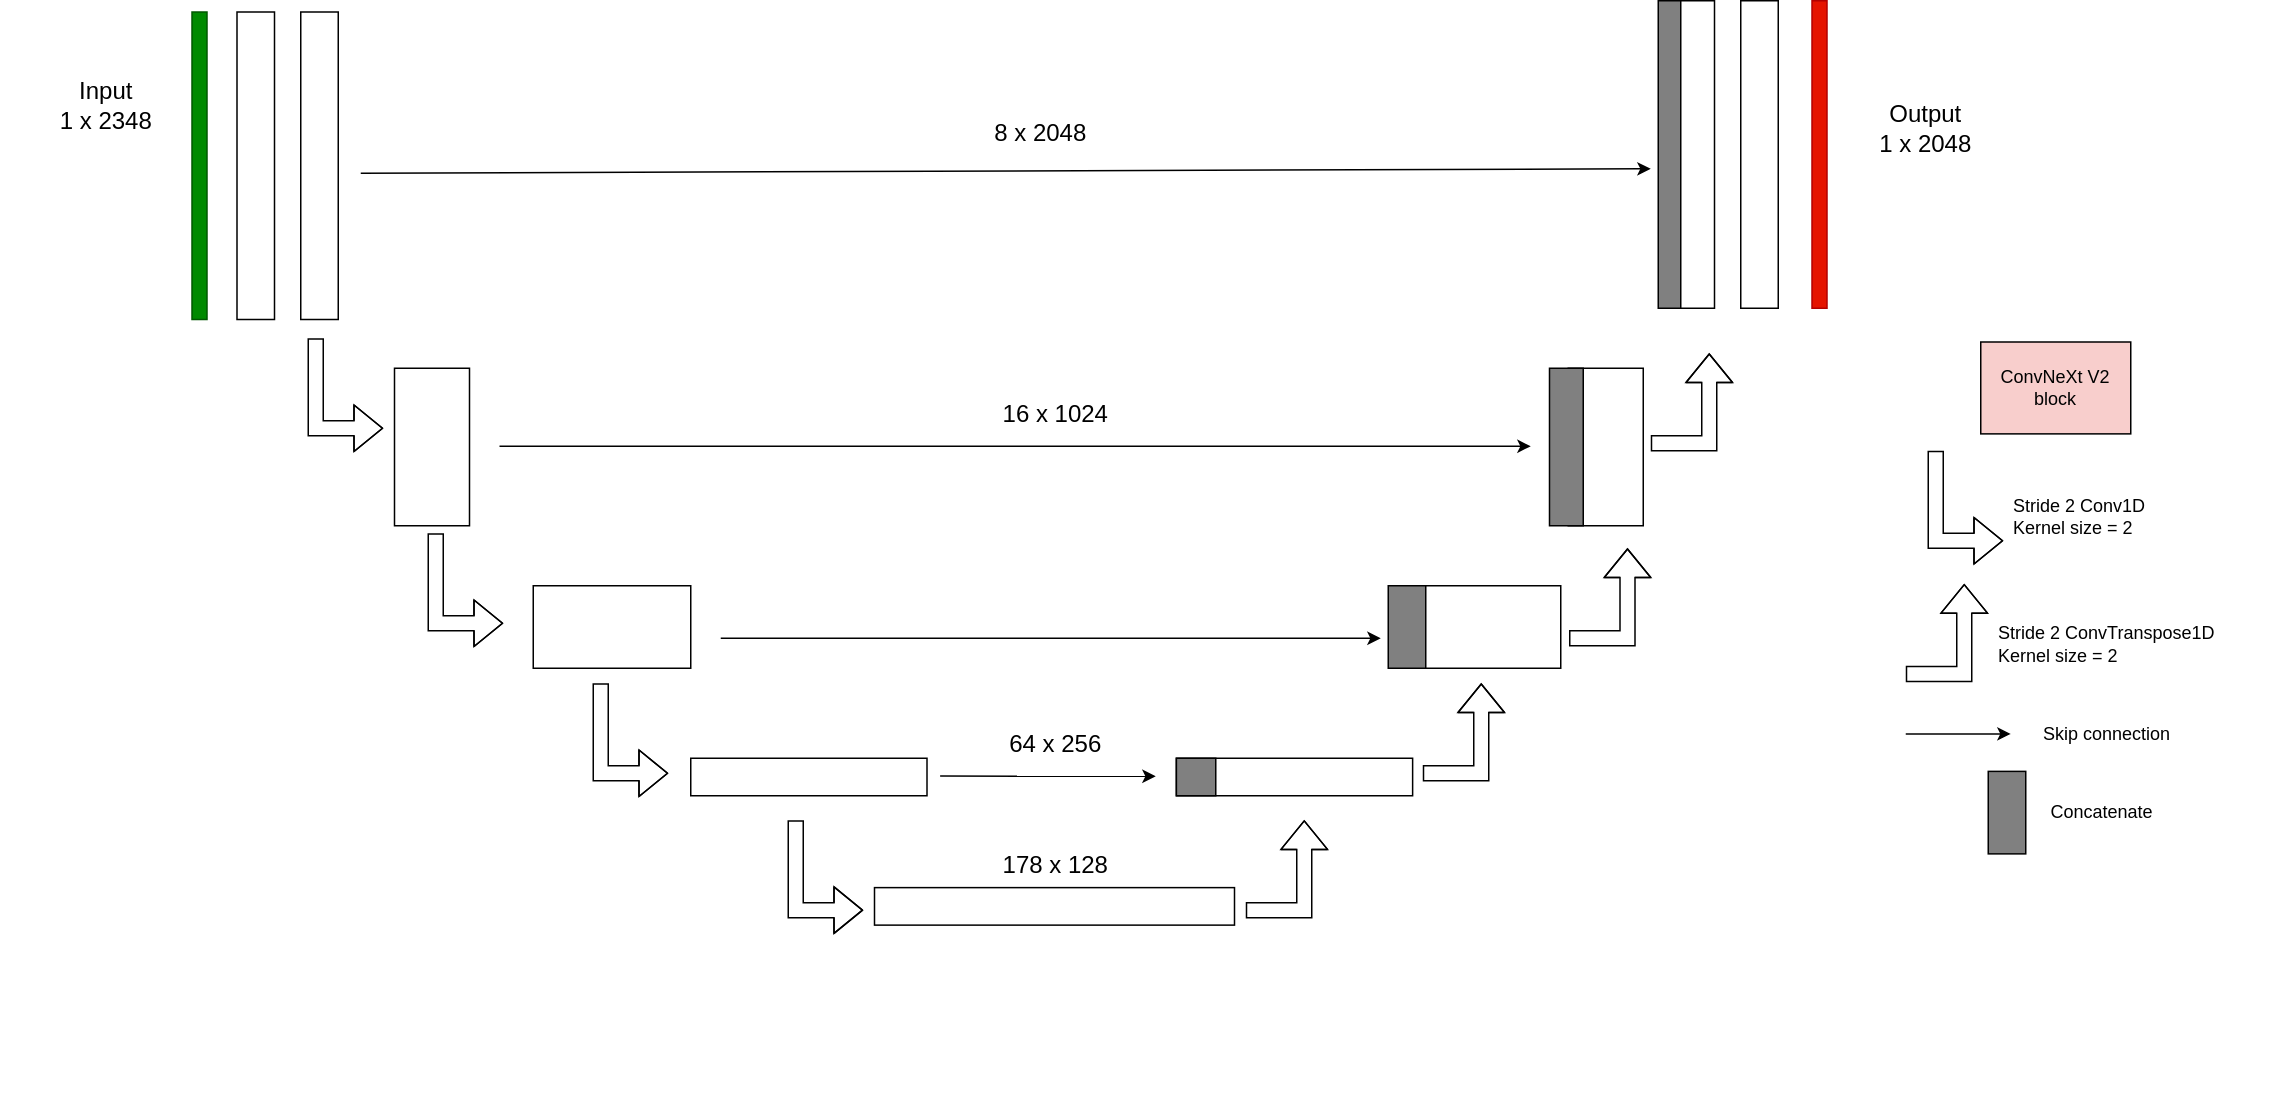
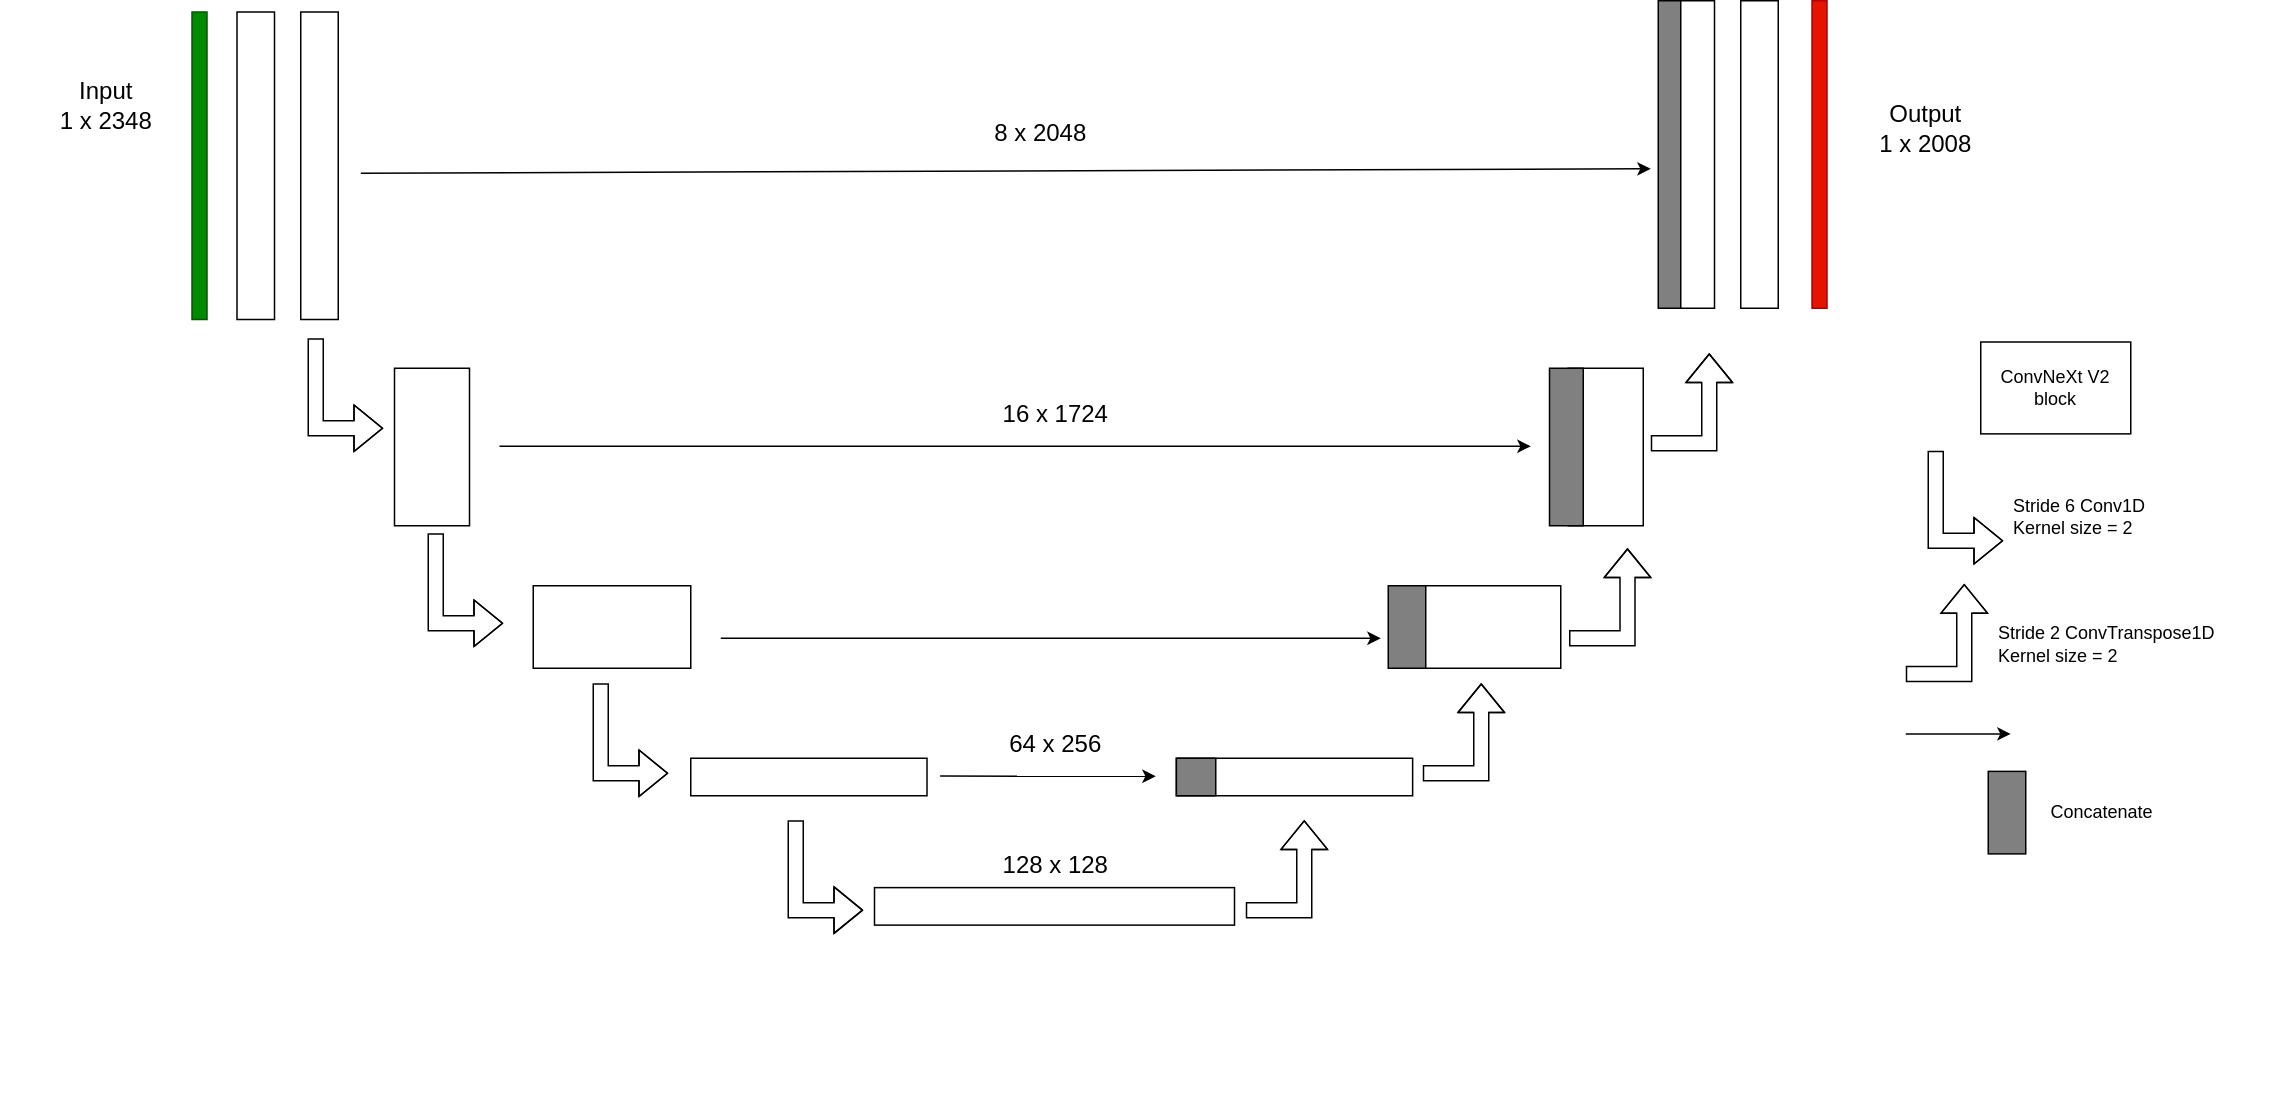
(1926, 128) -> (1926, 128)
(2056, 388) -> (2056, 388)
(1056, 413) -> (1056, 413)
(2082, 517) -> (2082, 517)
(2123, 734) -> none
(1056, 865) -> (1056, 865)
